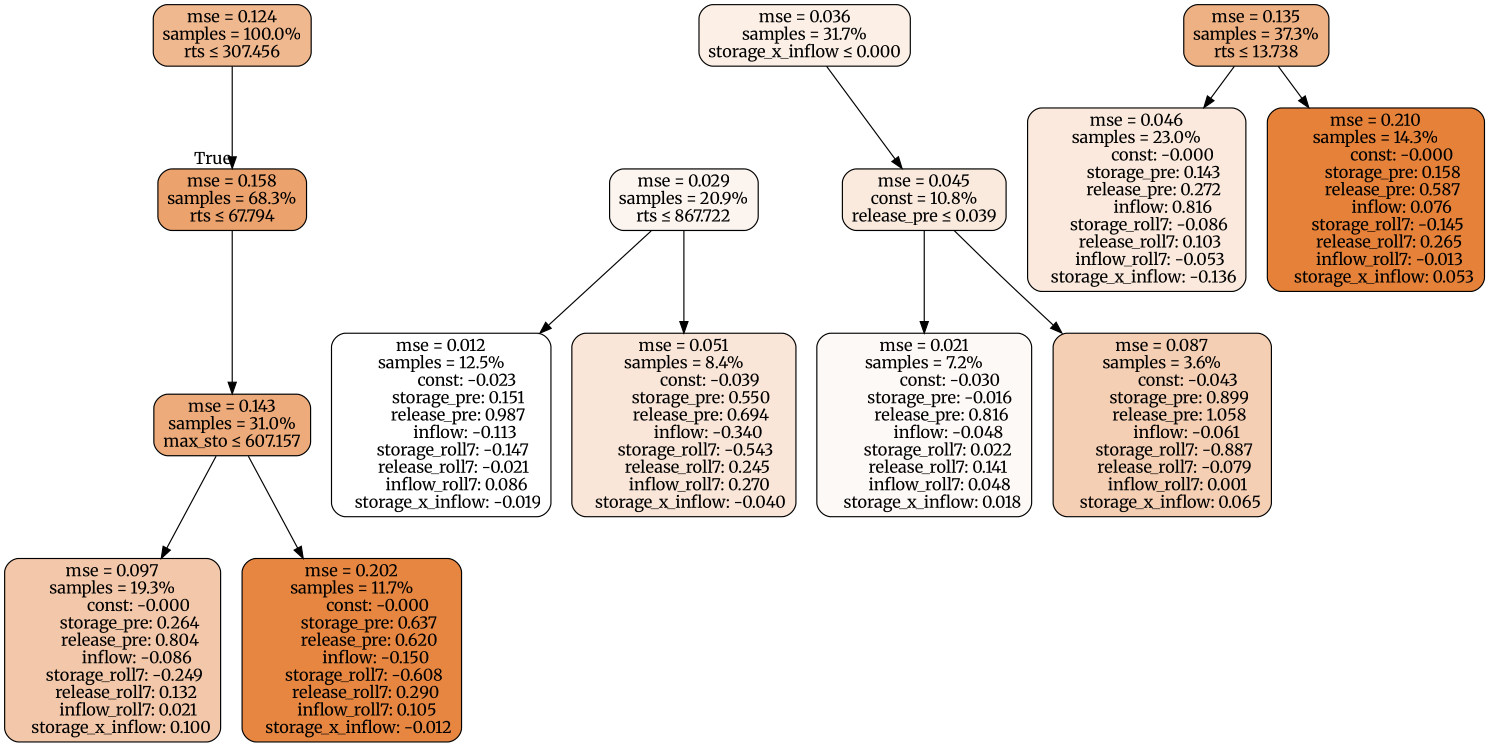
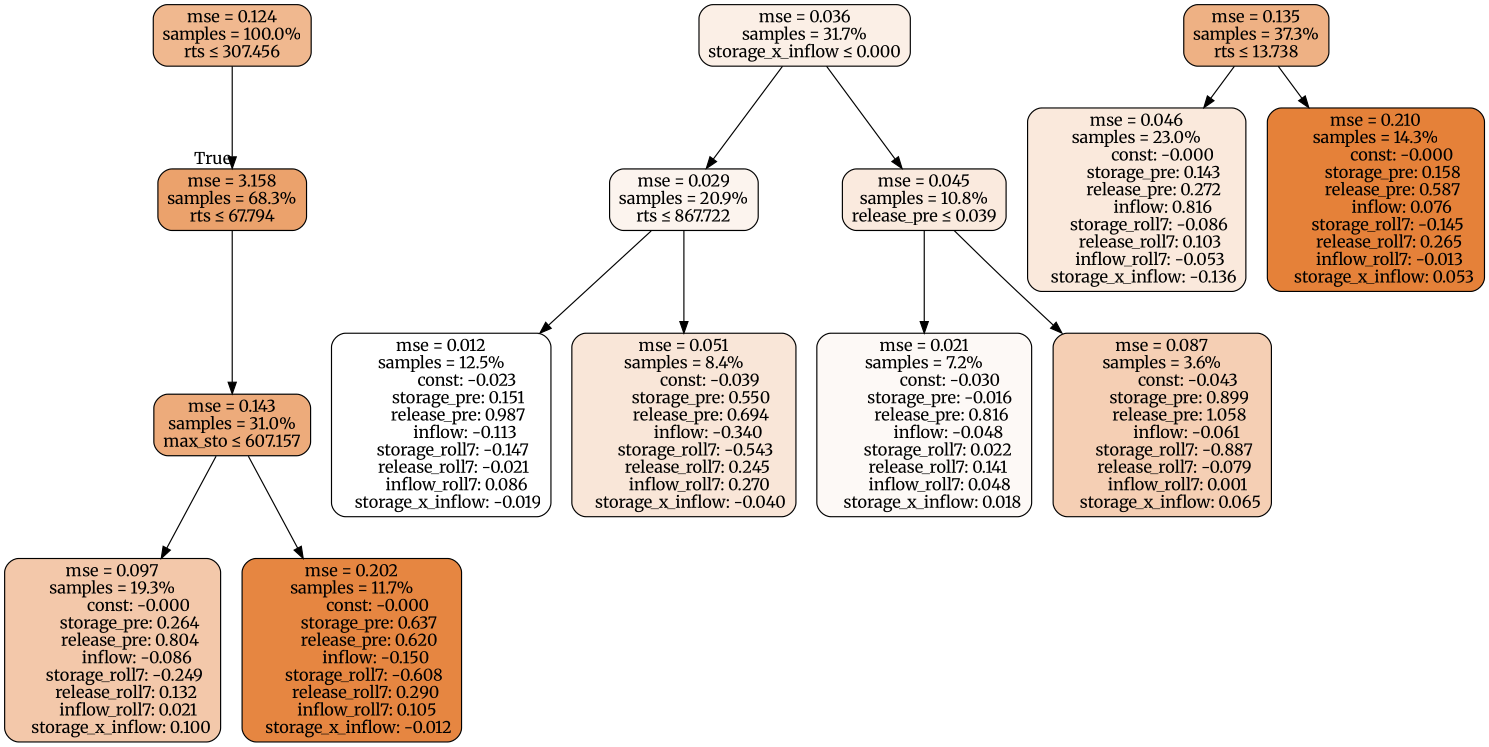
none -> (748, 113)
(232, 200) -> (232, 200)
(924, 200) -> (924, 200)
